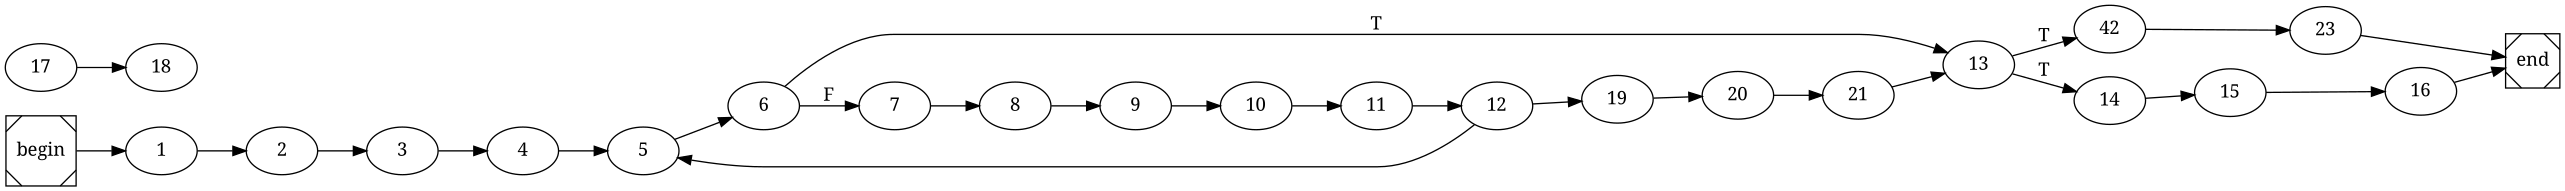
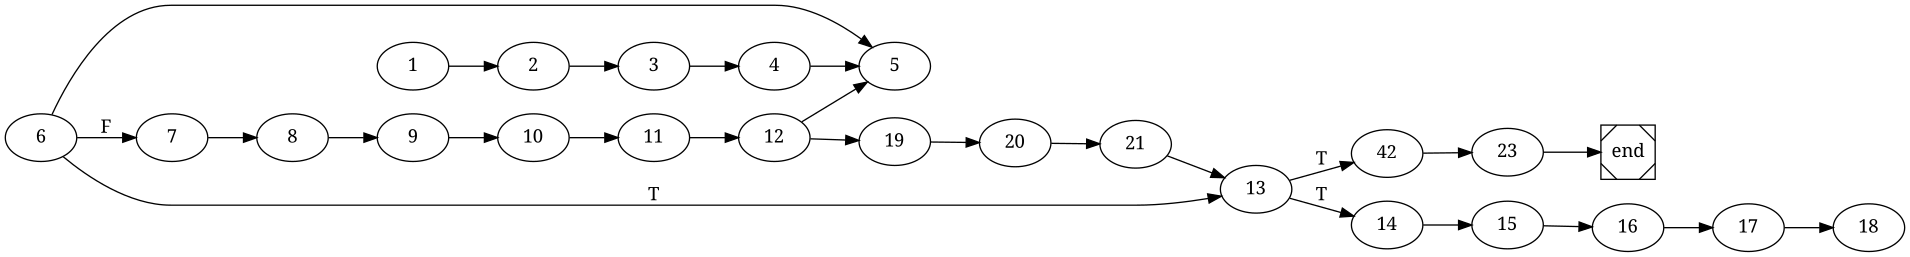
(2473, 77) -> (1682, 228)
(697, 131) -> (435, 5)
(41, 151) -> none
